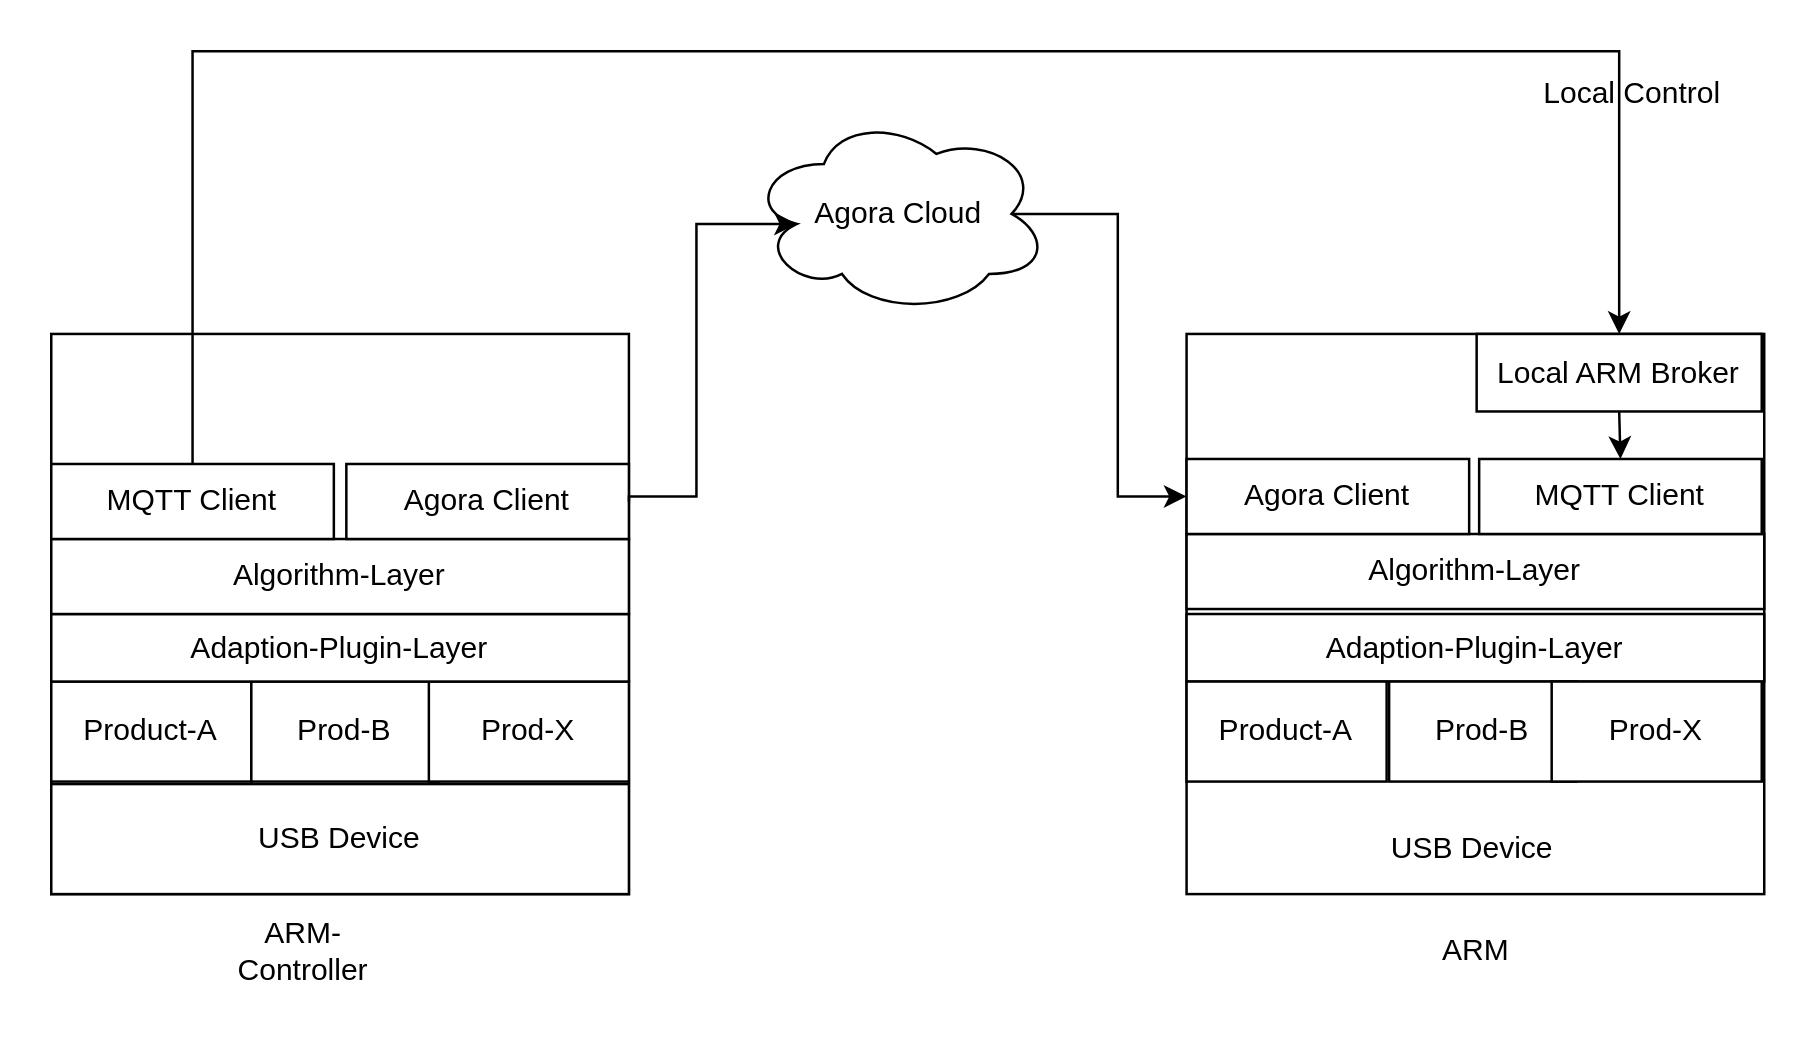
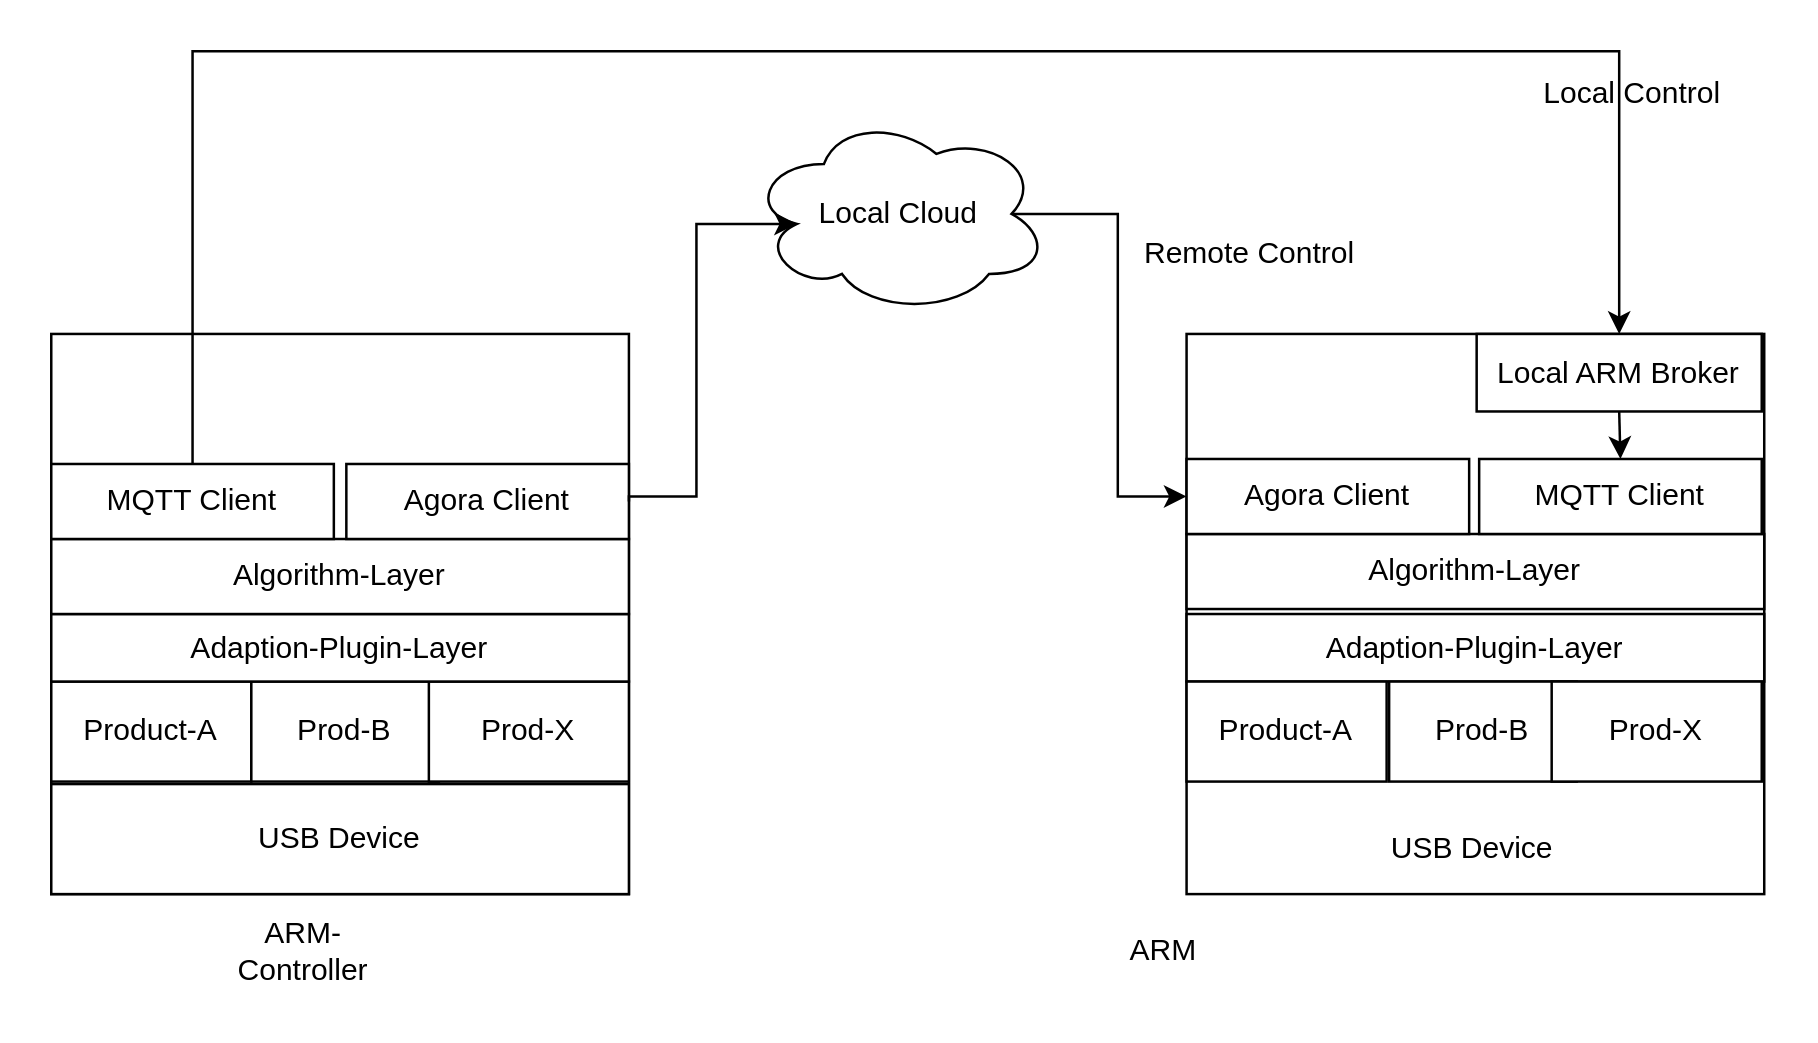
(899, 214) -> (899, 214)
none -> (1250, 254)
(1476, 951) -> (1164, 951)
